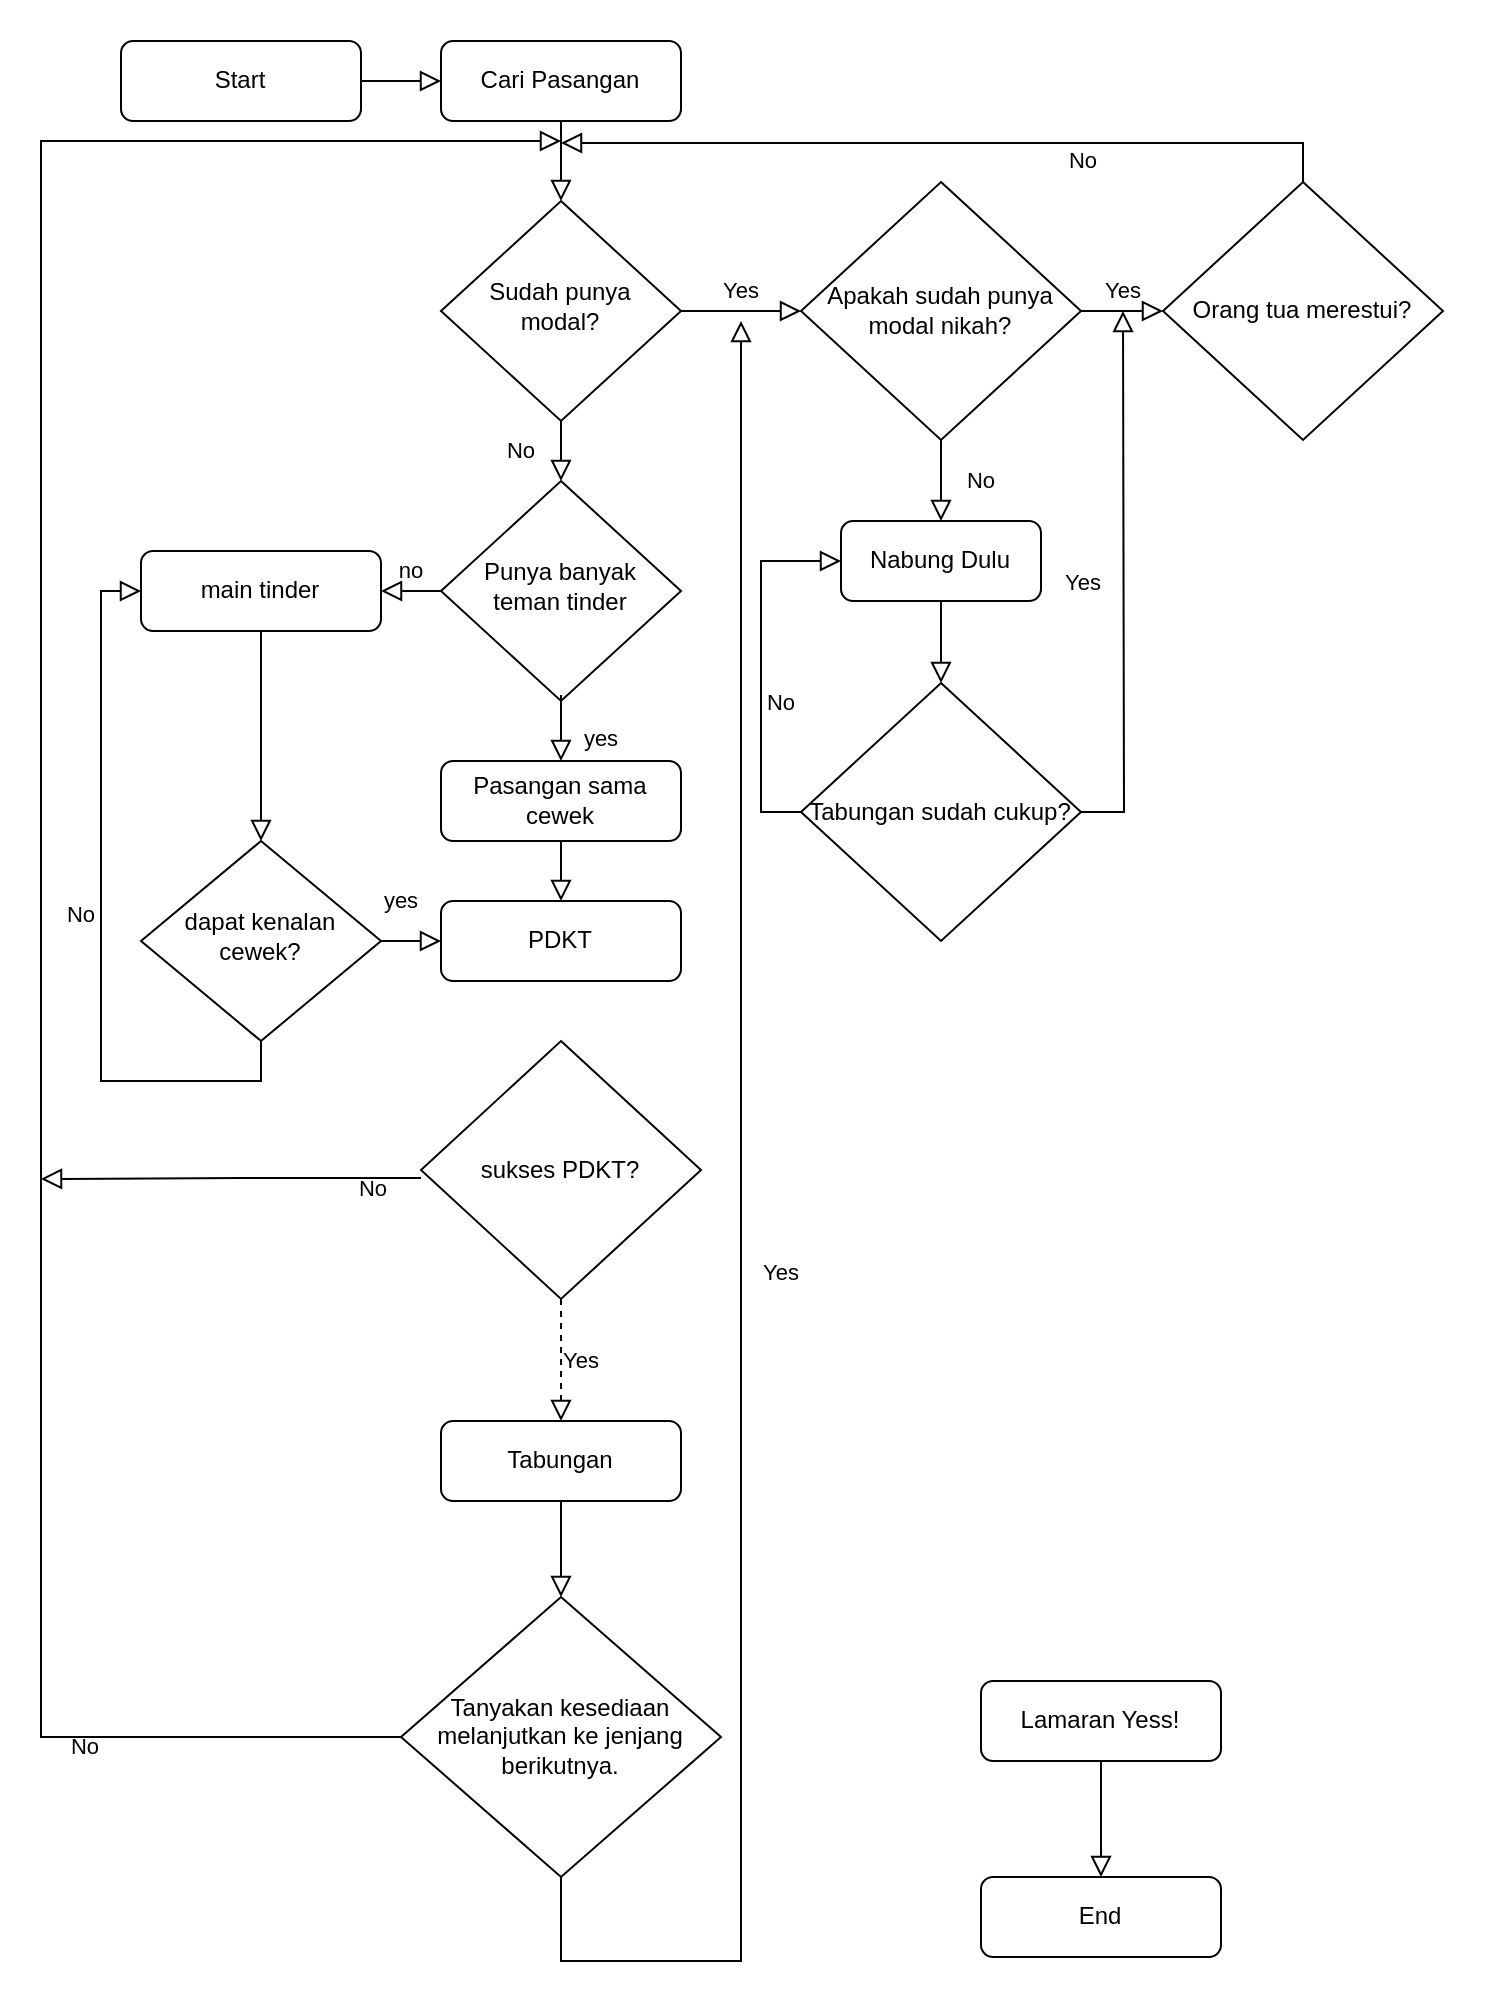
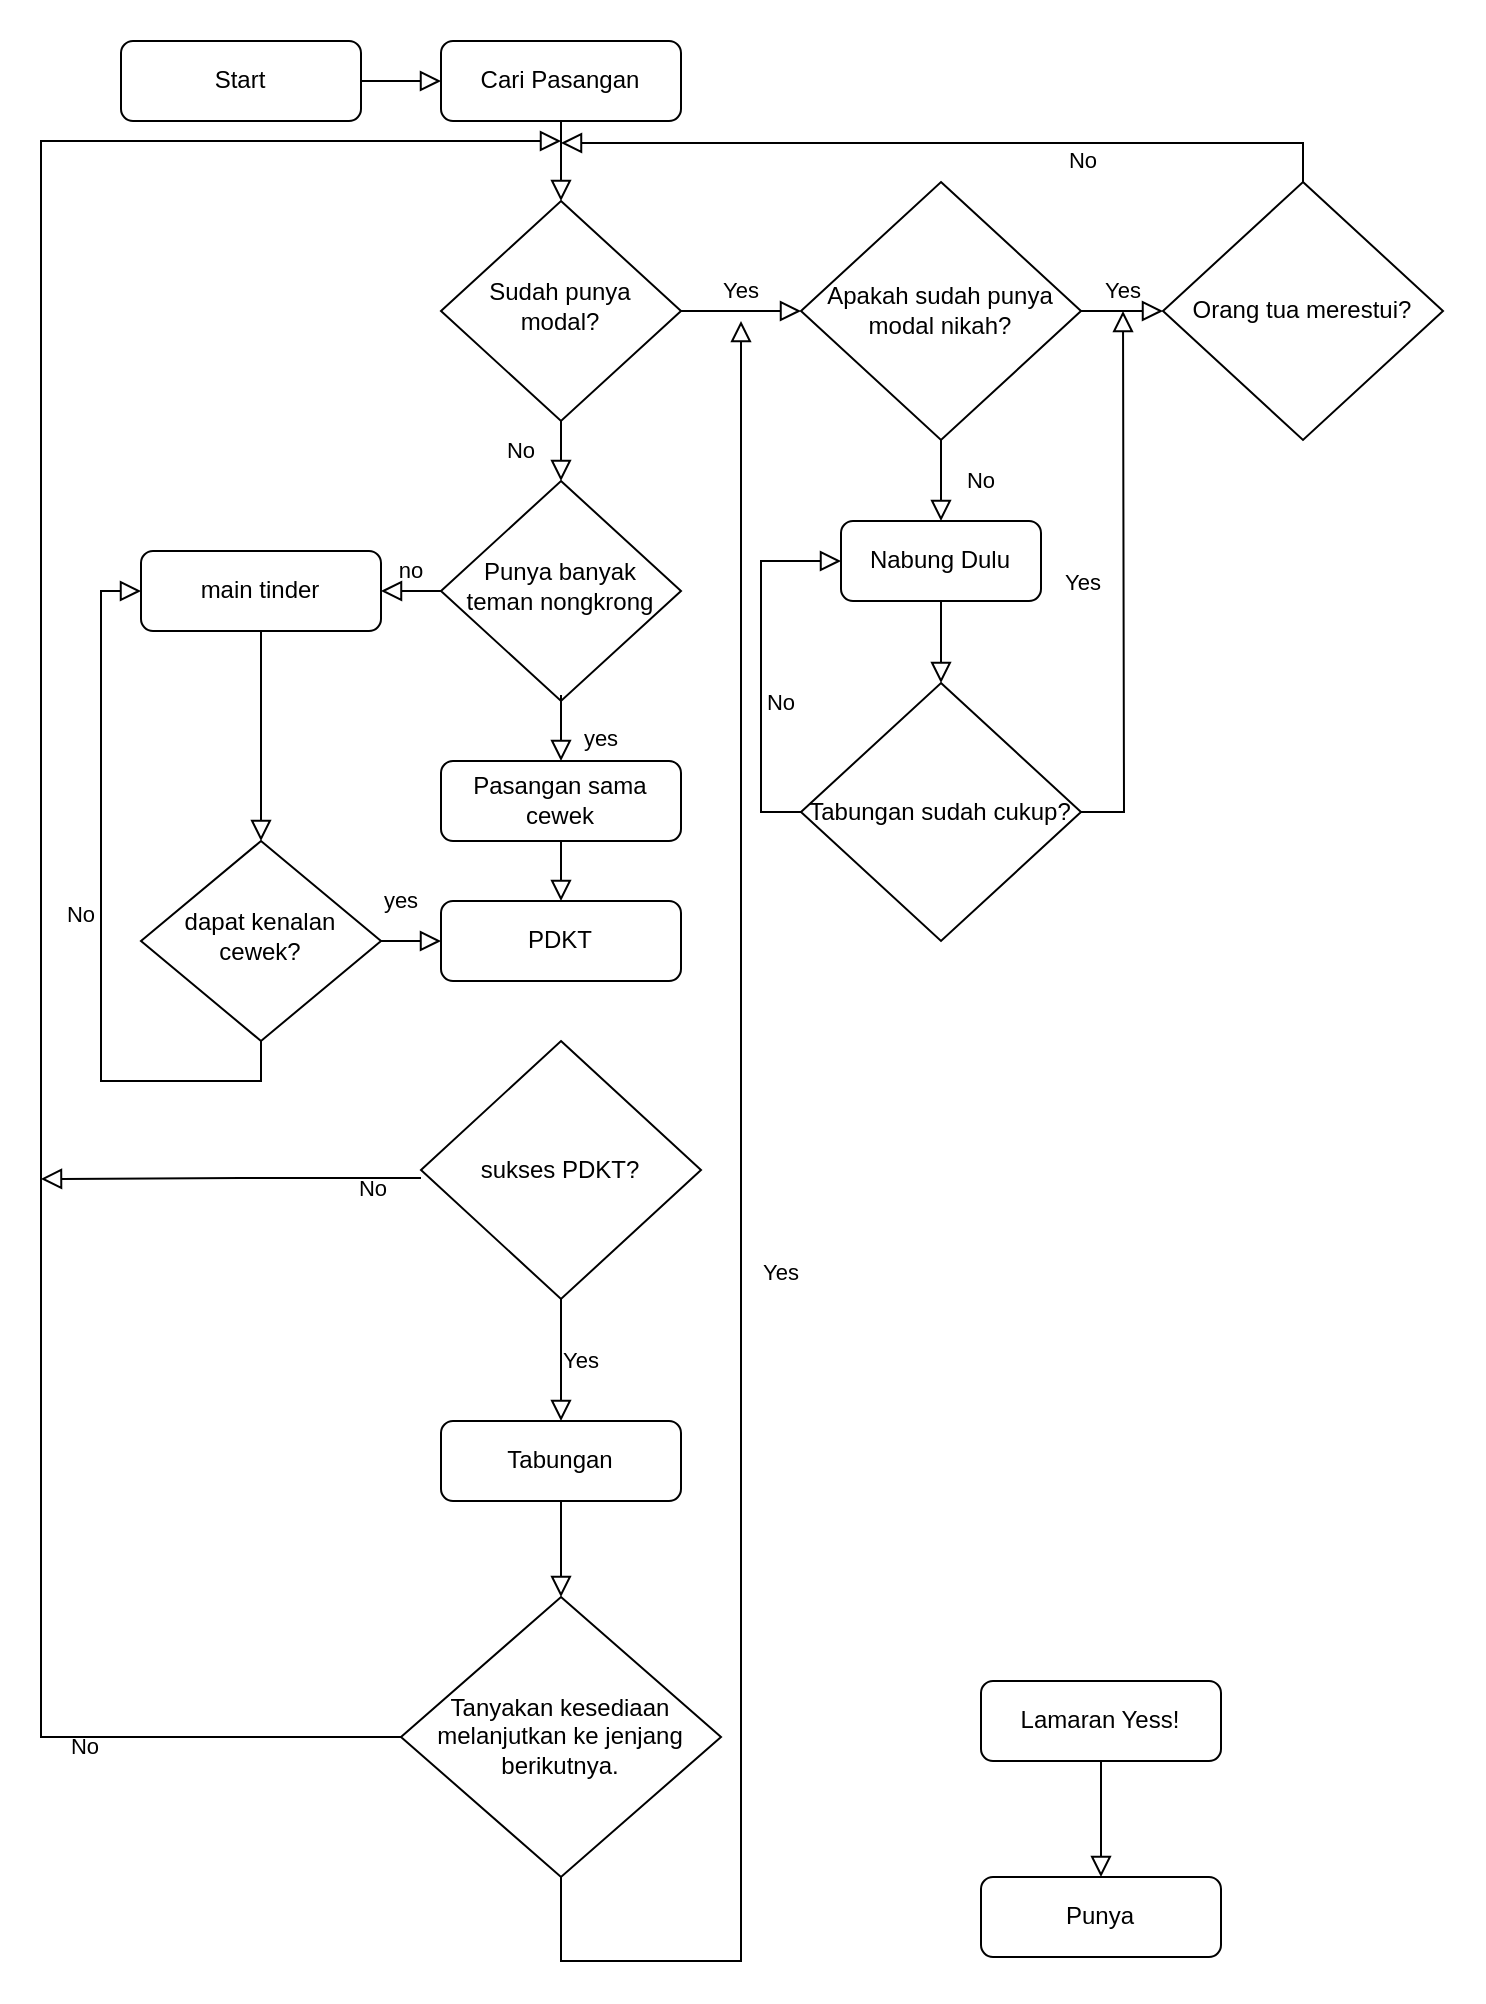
(561, 587) -> (561, 587)
(561, 1348) -> (561, 1348)
(1101, 1917) -> (1101, 1917)
